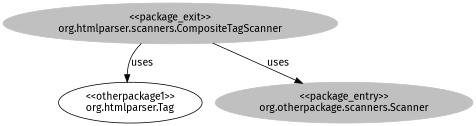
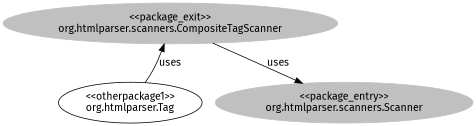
(131, 58) -> (154, 68)
(344, 103) -> (344, 103)
